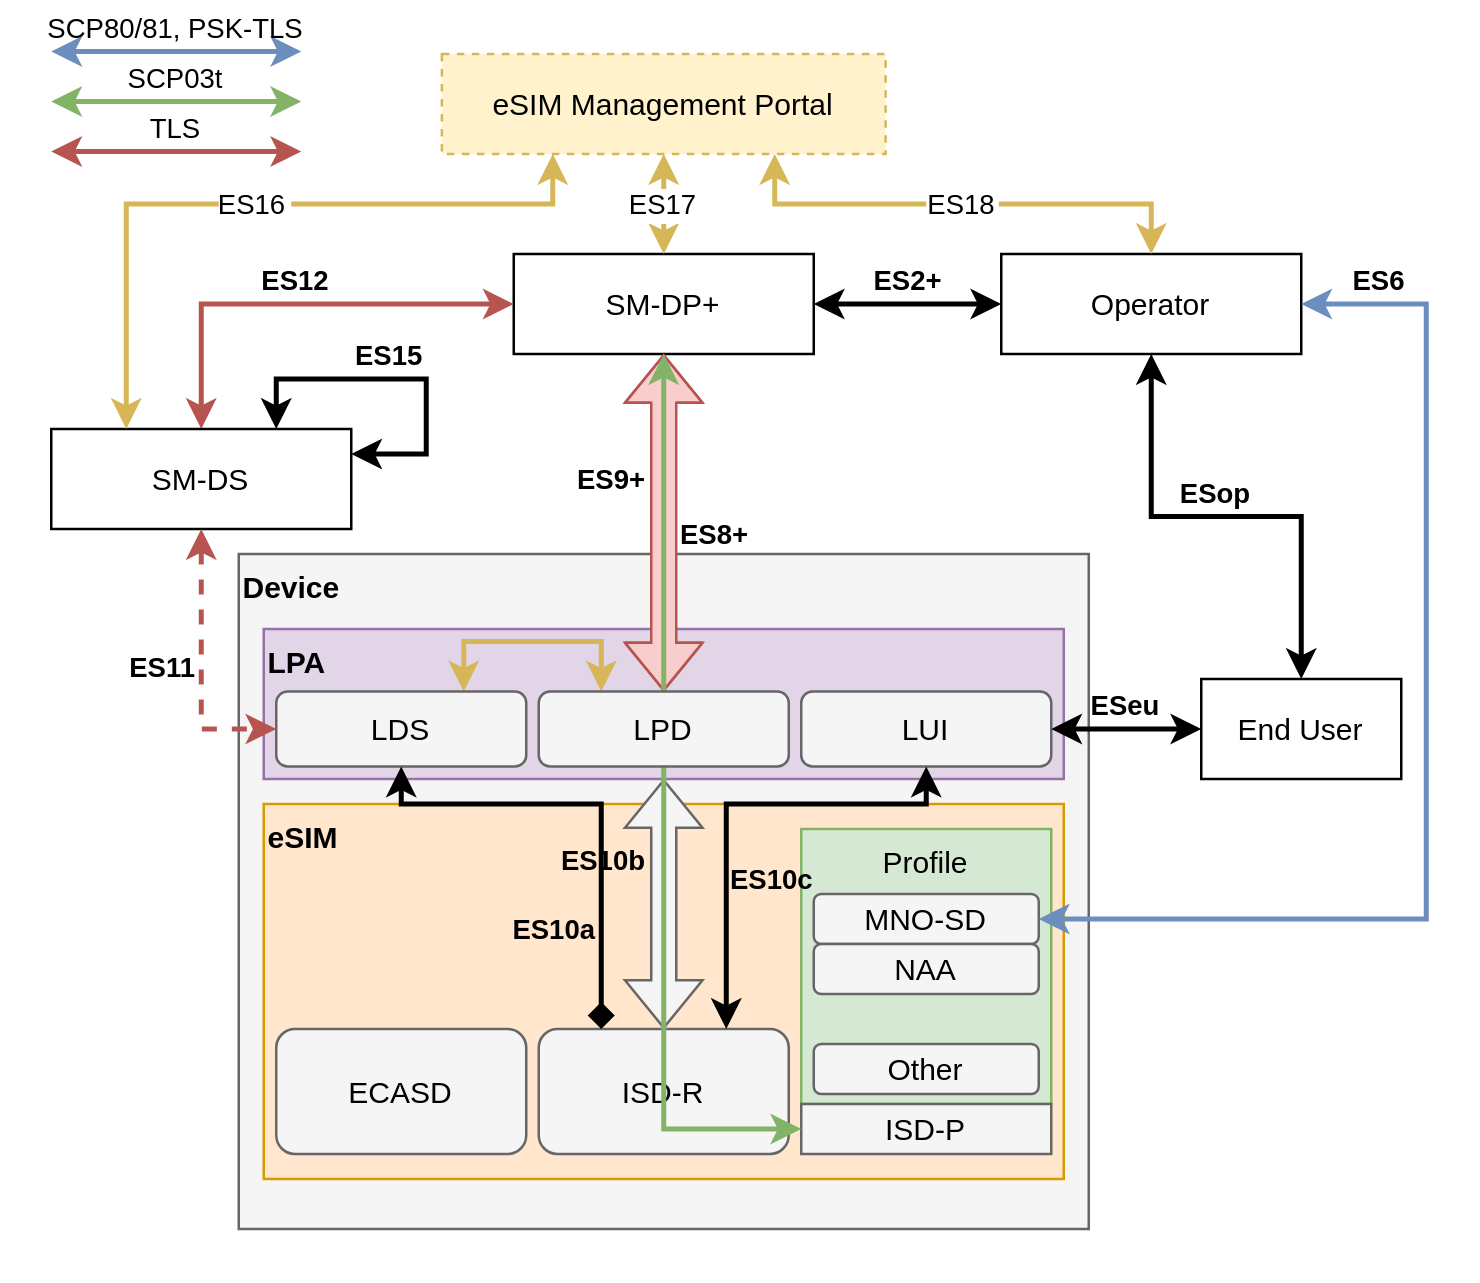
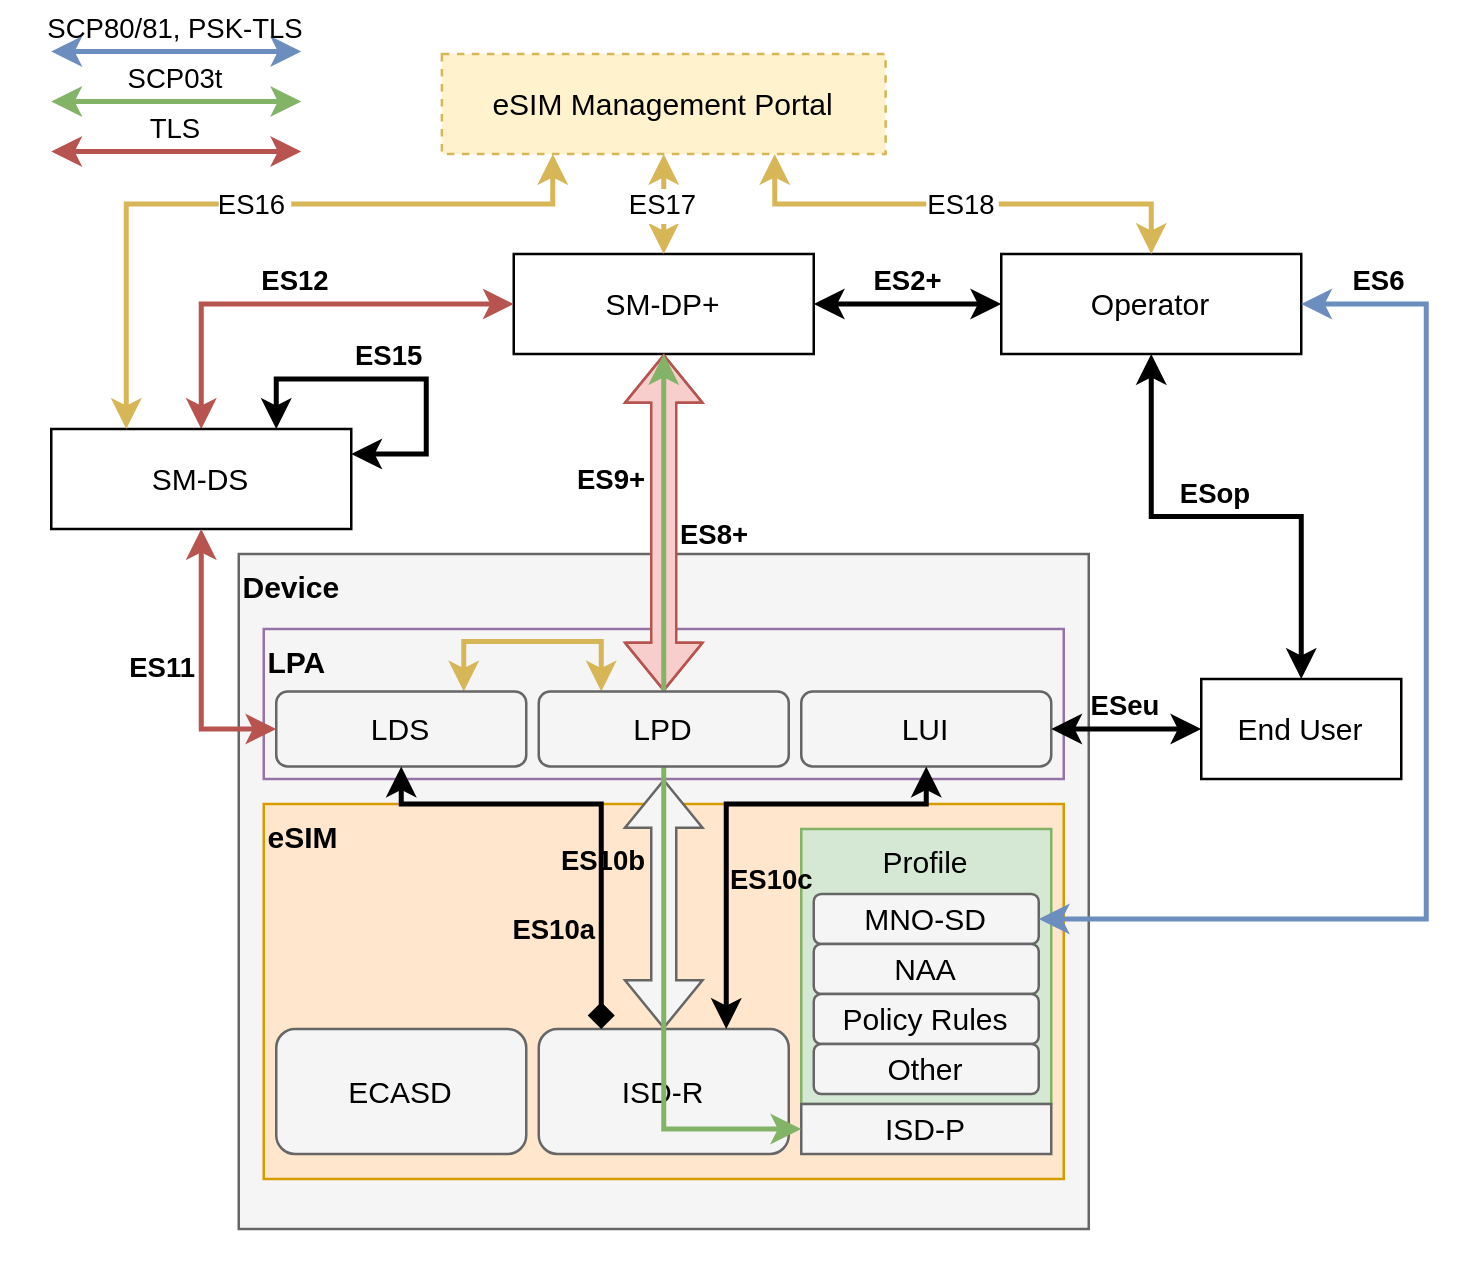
(293, 663) -> (293, 663)
(201, 722) -> (201, 722)
none -> (926, 1019)
